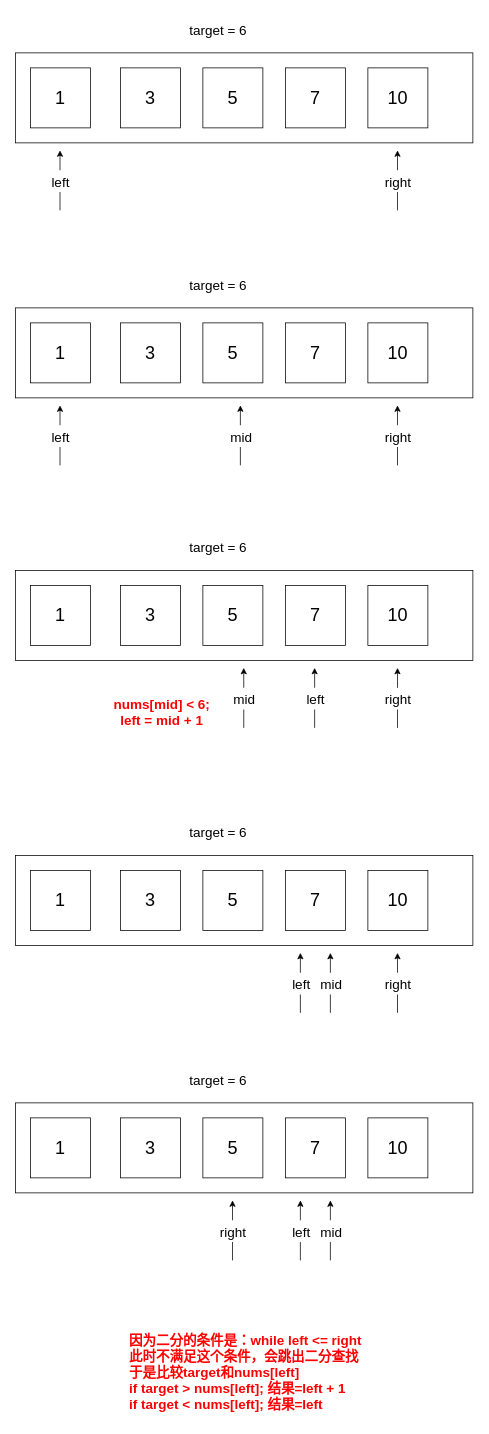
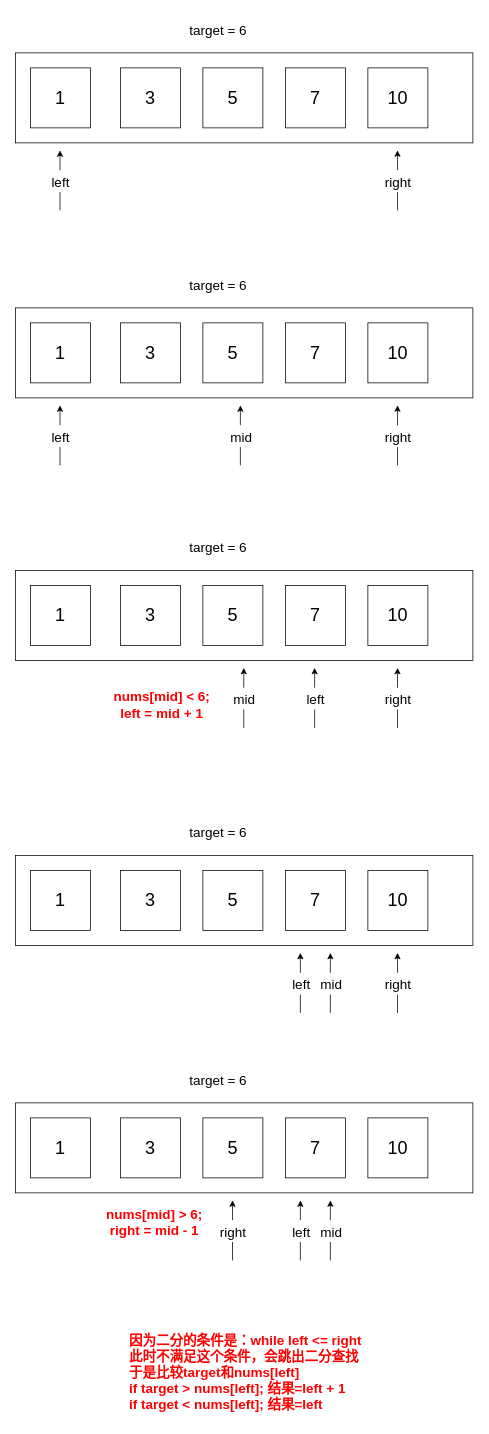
(162, 713) -> (162, 705)
none -> (154, 1223)
